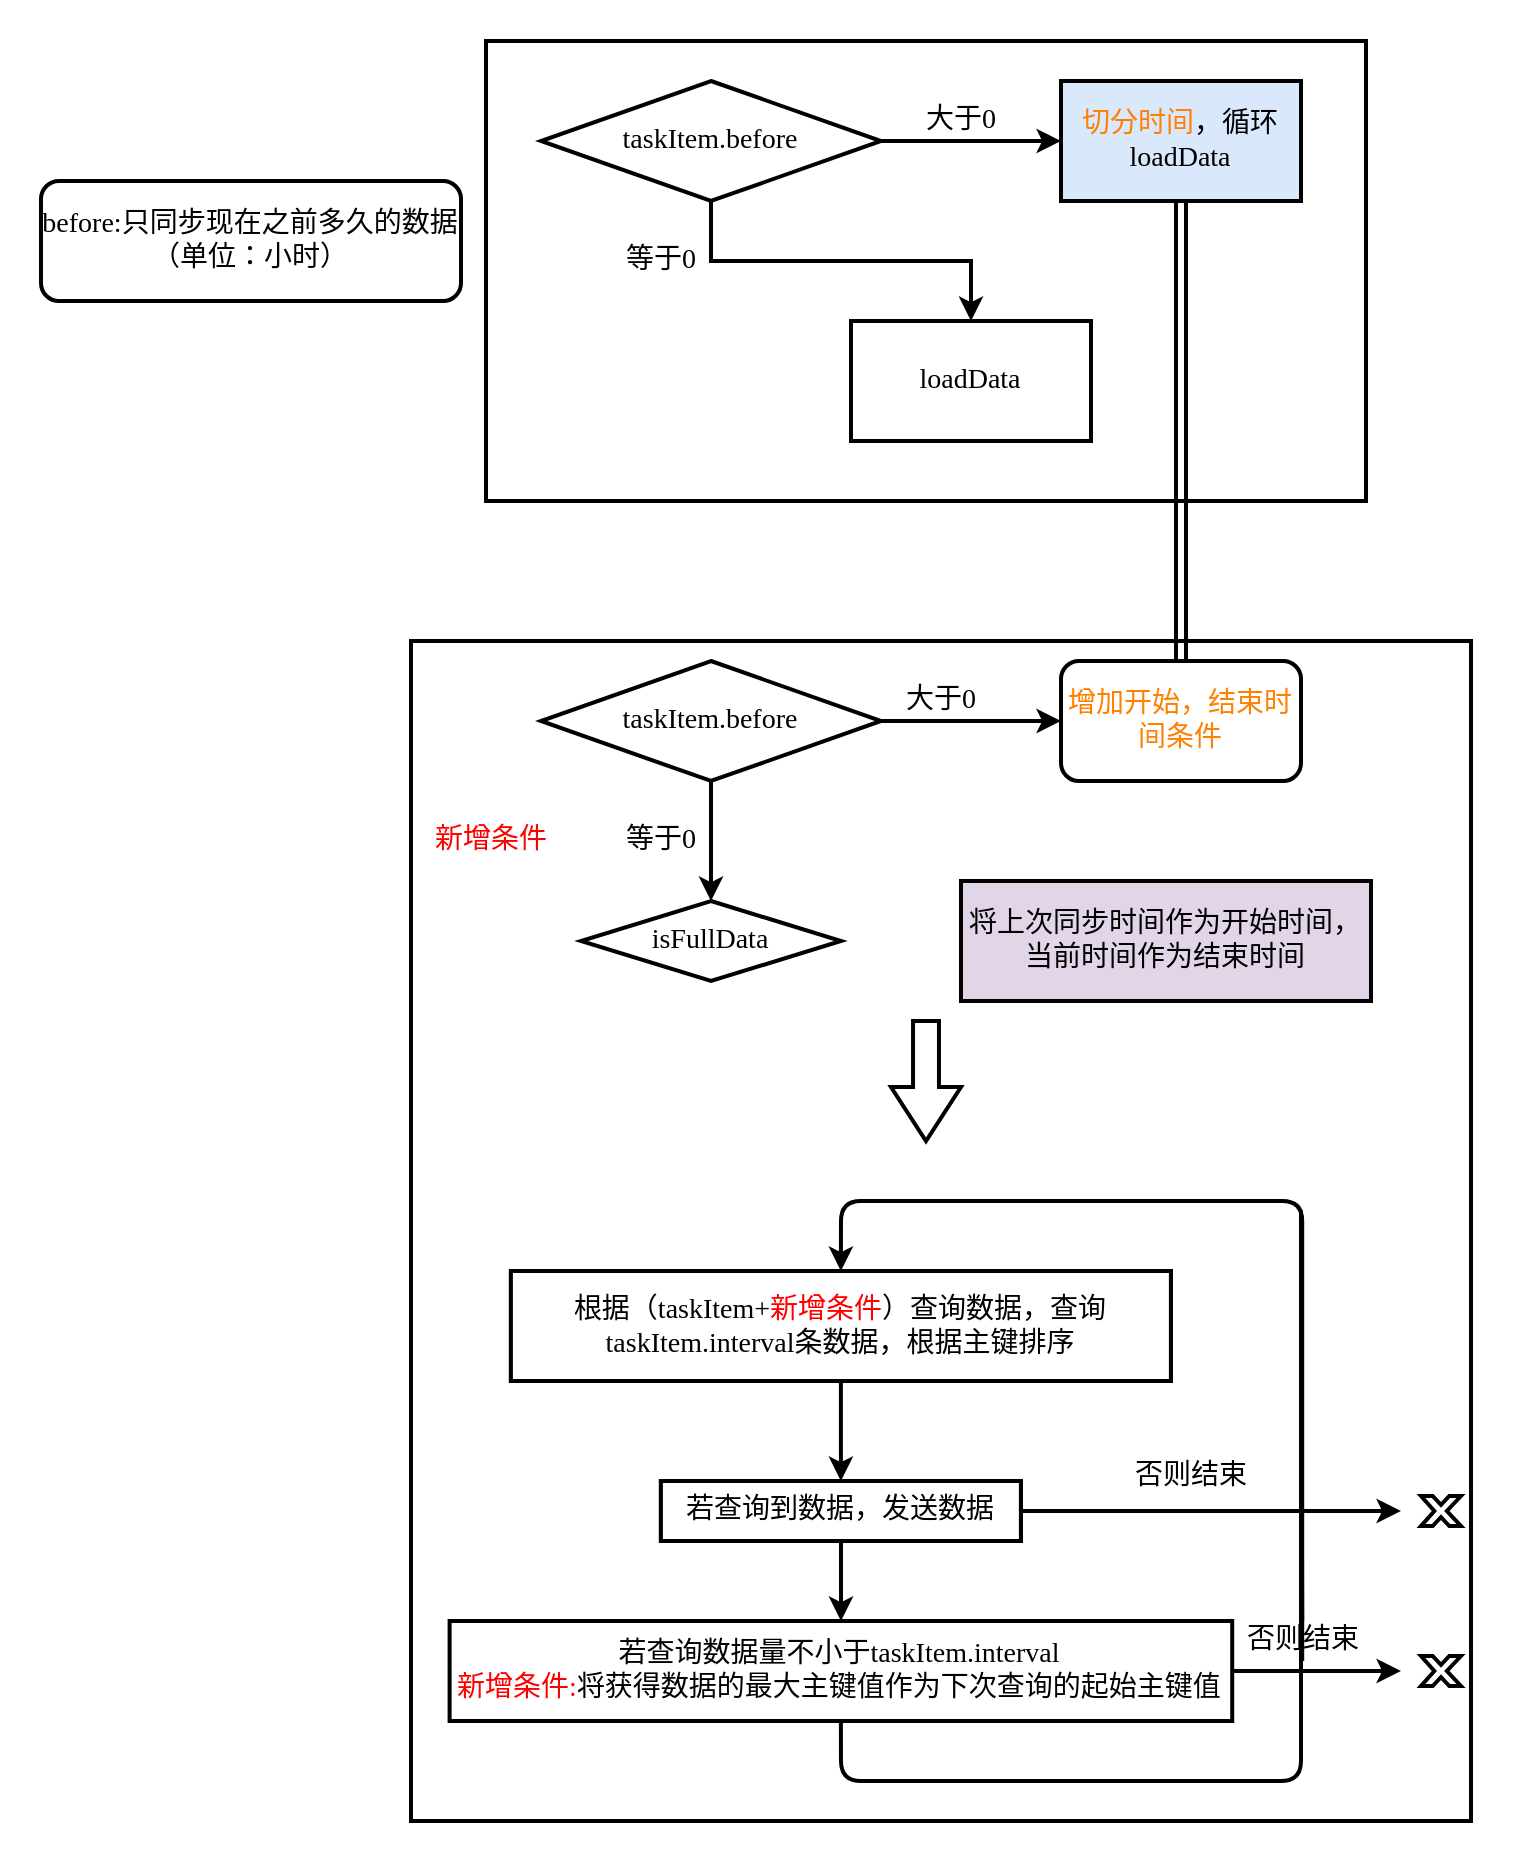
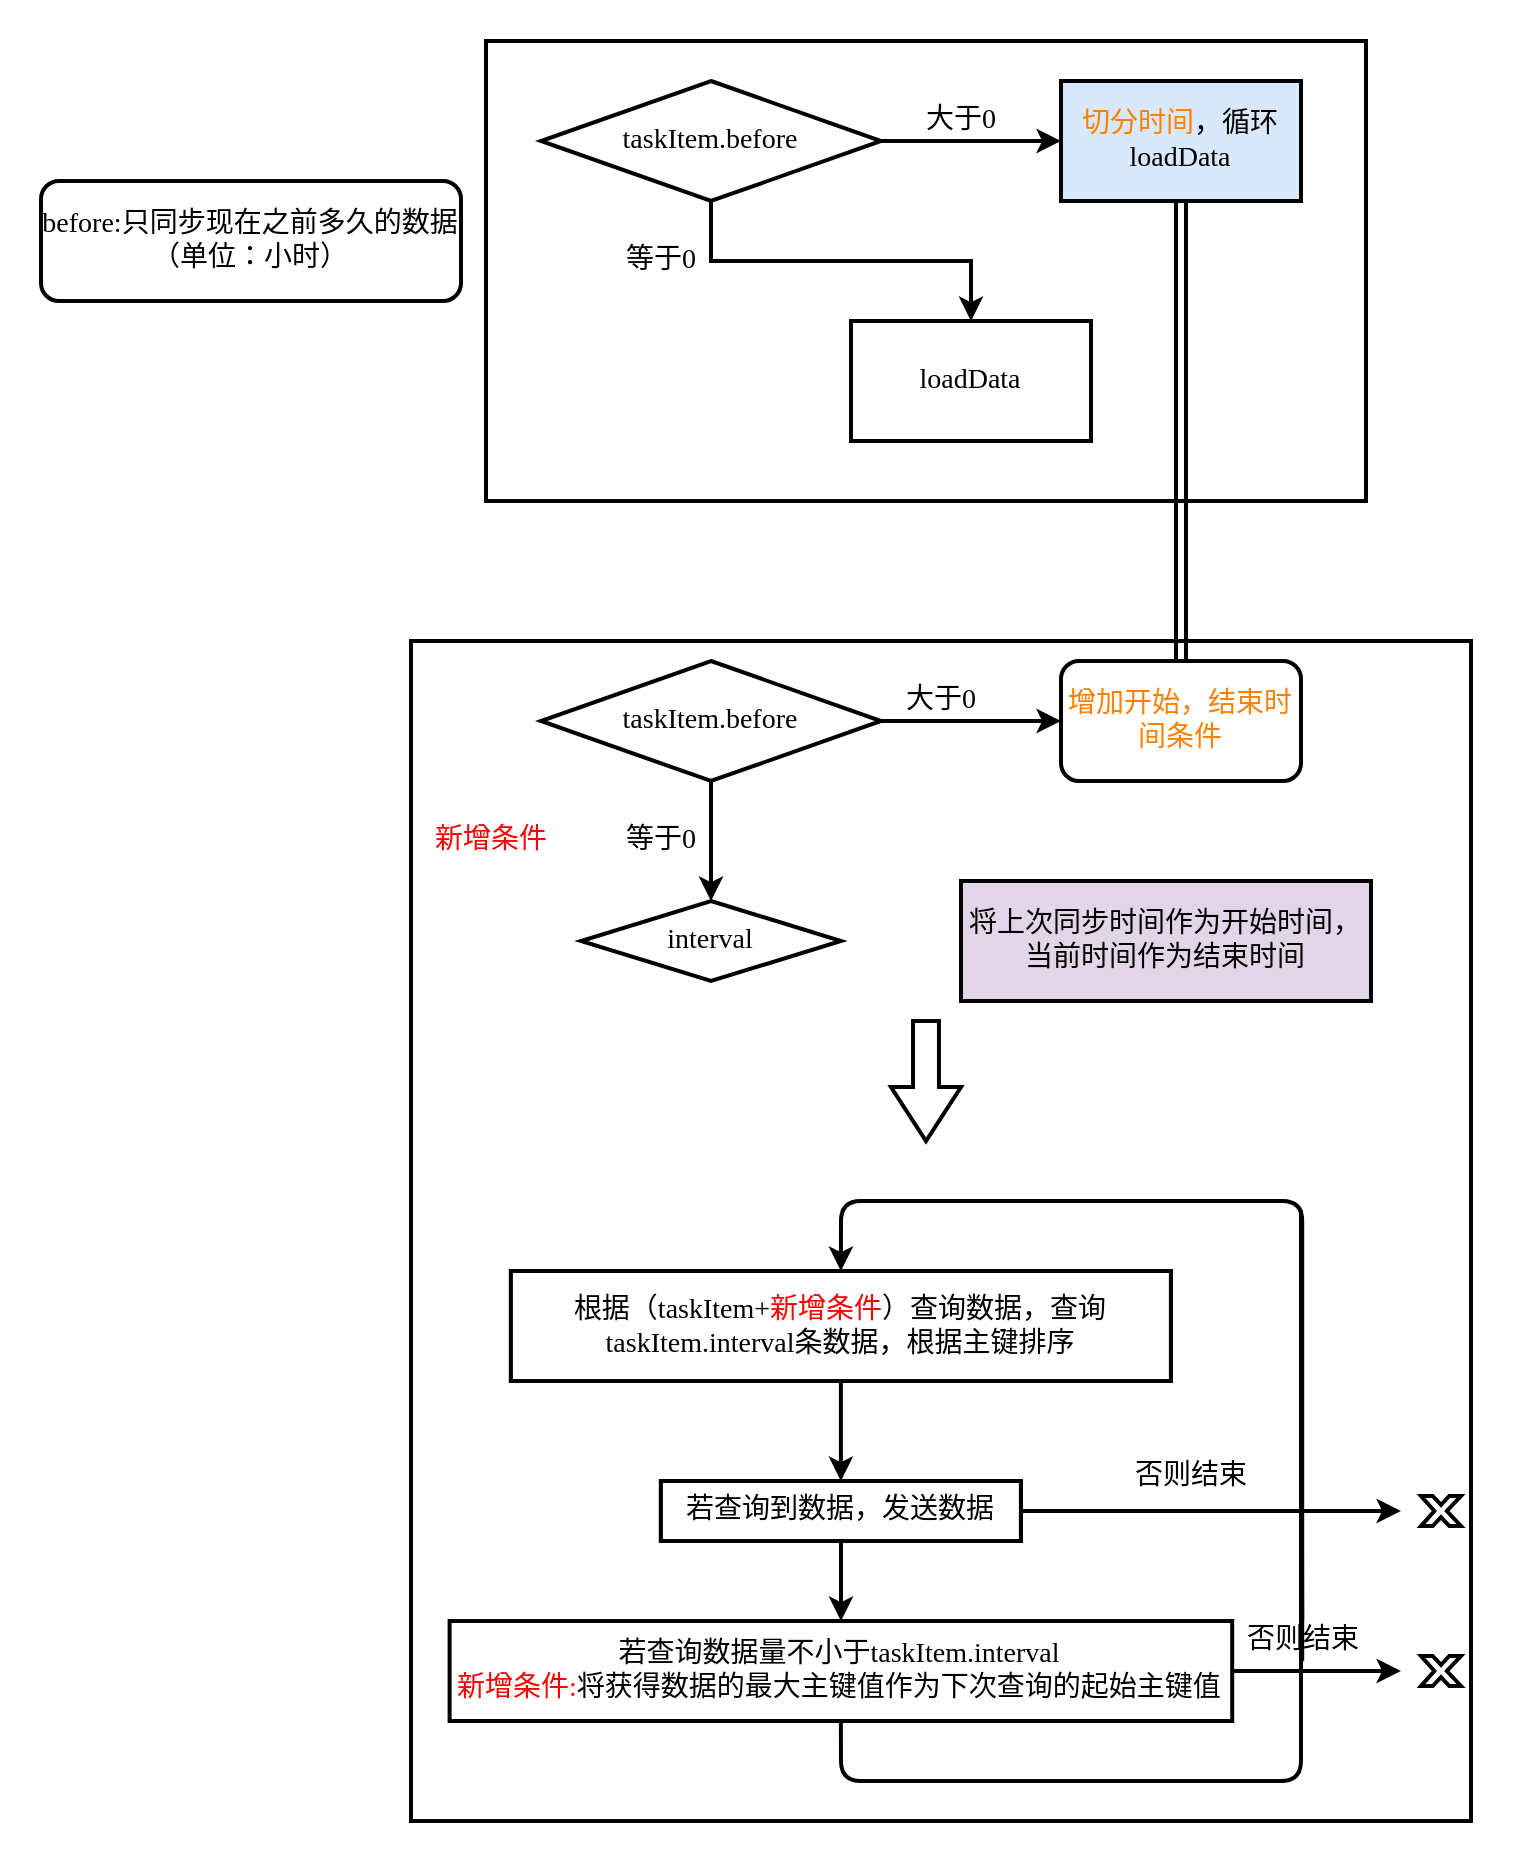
(711, 941) -> (711, 941)
